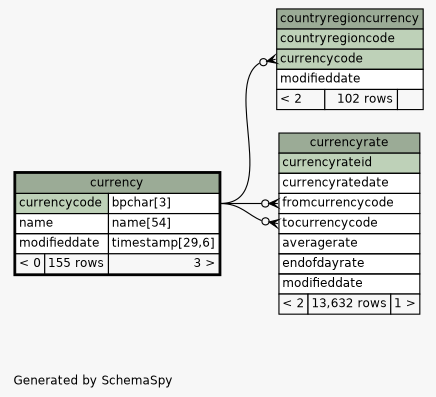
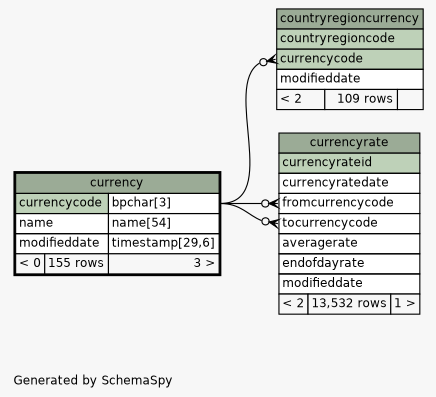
(366, 99) -> (366, 99)
(349, 304) -> (349, 304)
